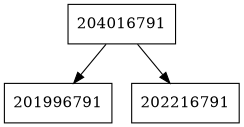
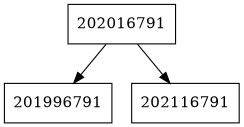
(122, 24) -> (122, 24)
(185, 103) -> (185, 103)
